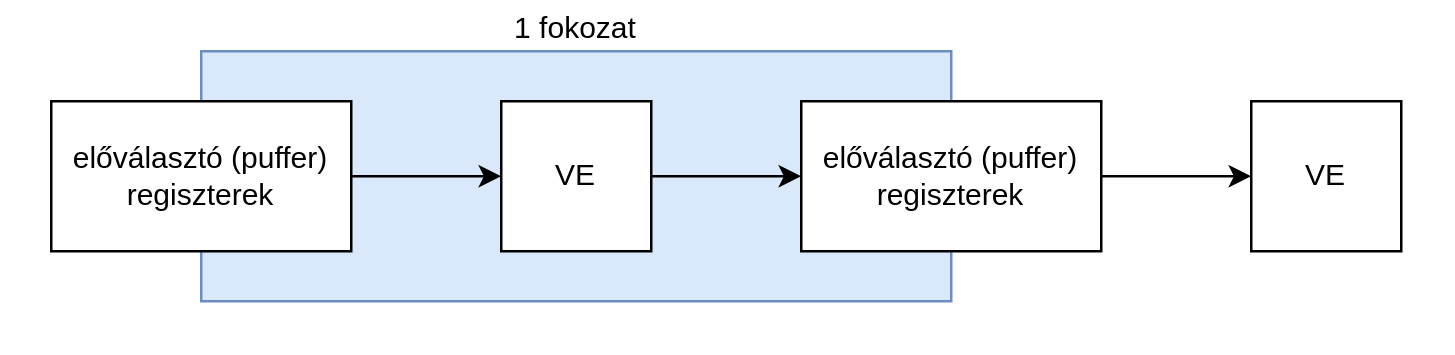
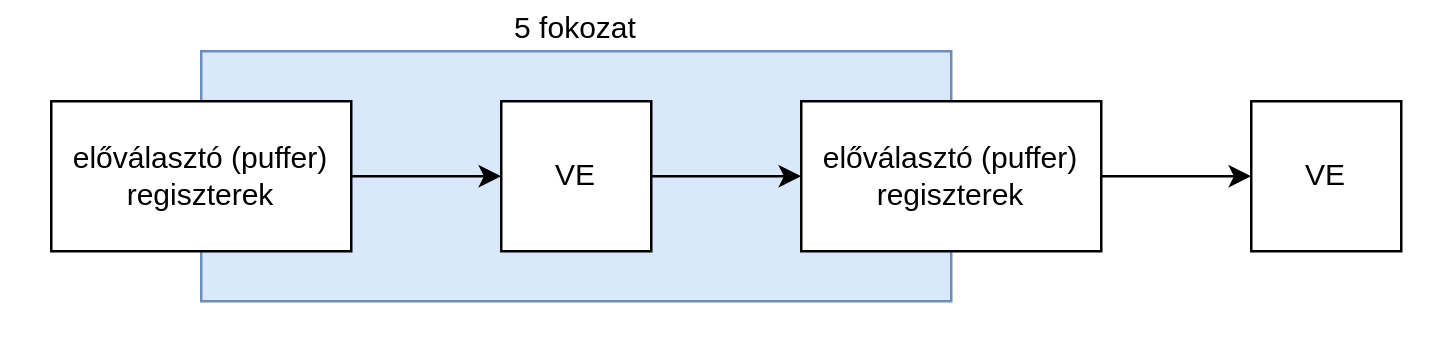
(576, 26) -> (576, 26)
